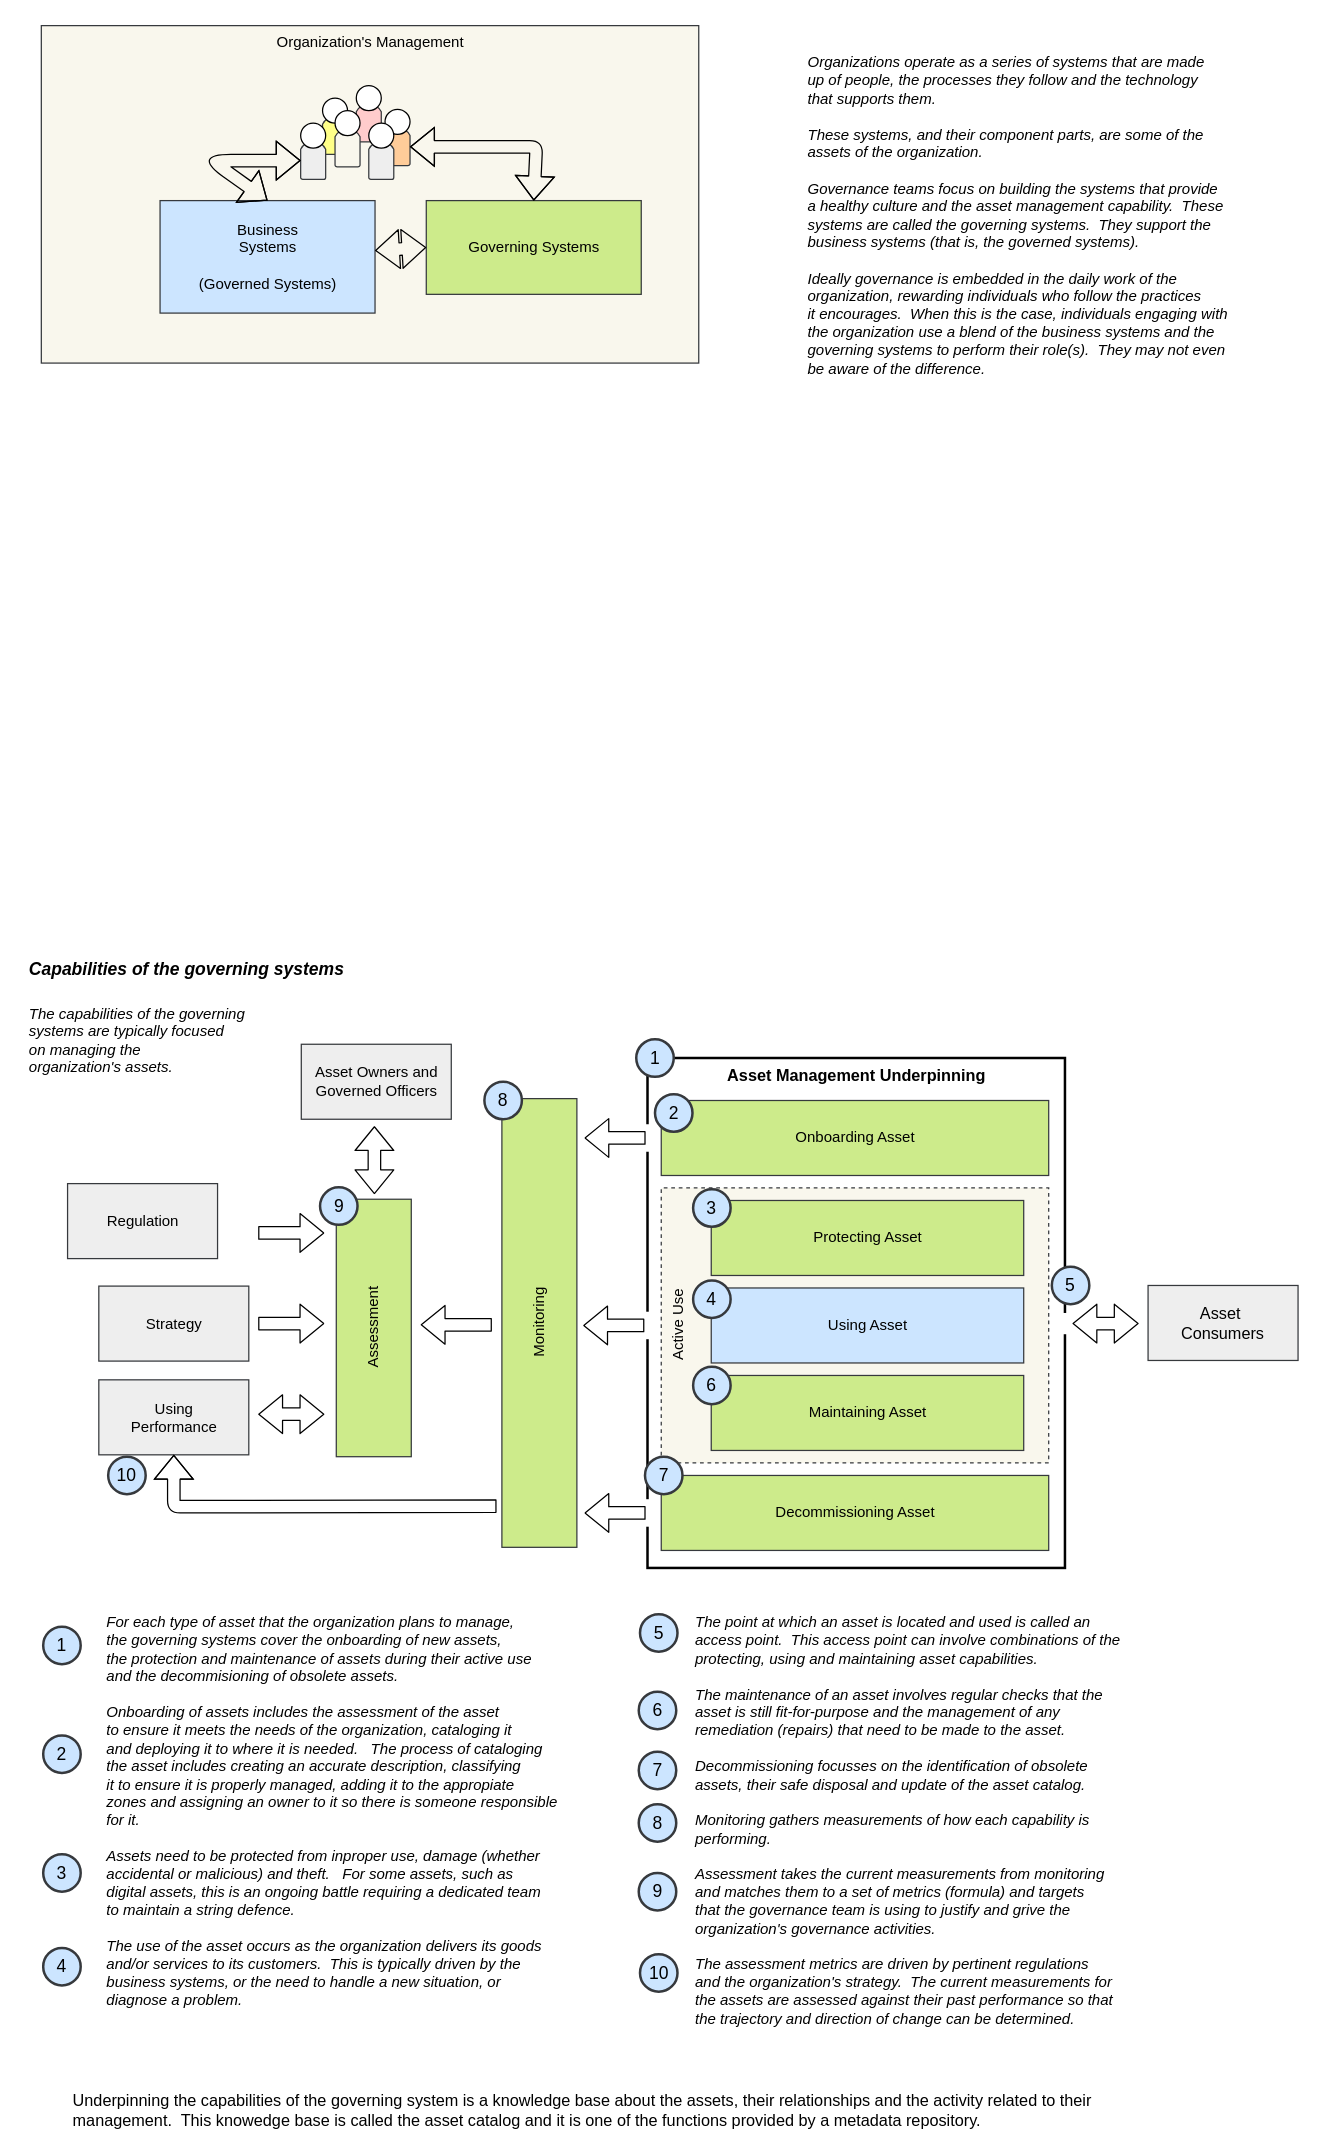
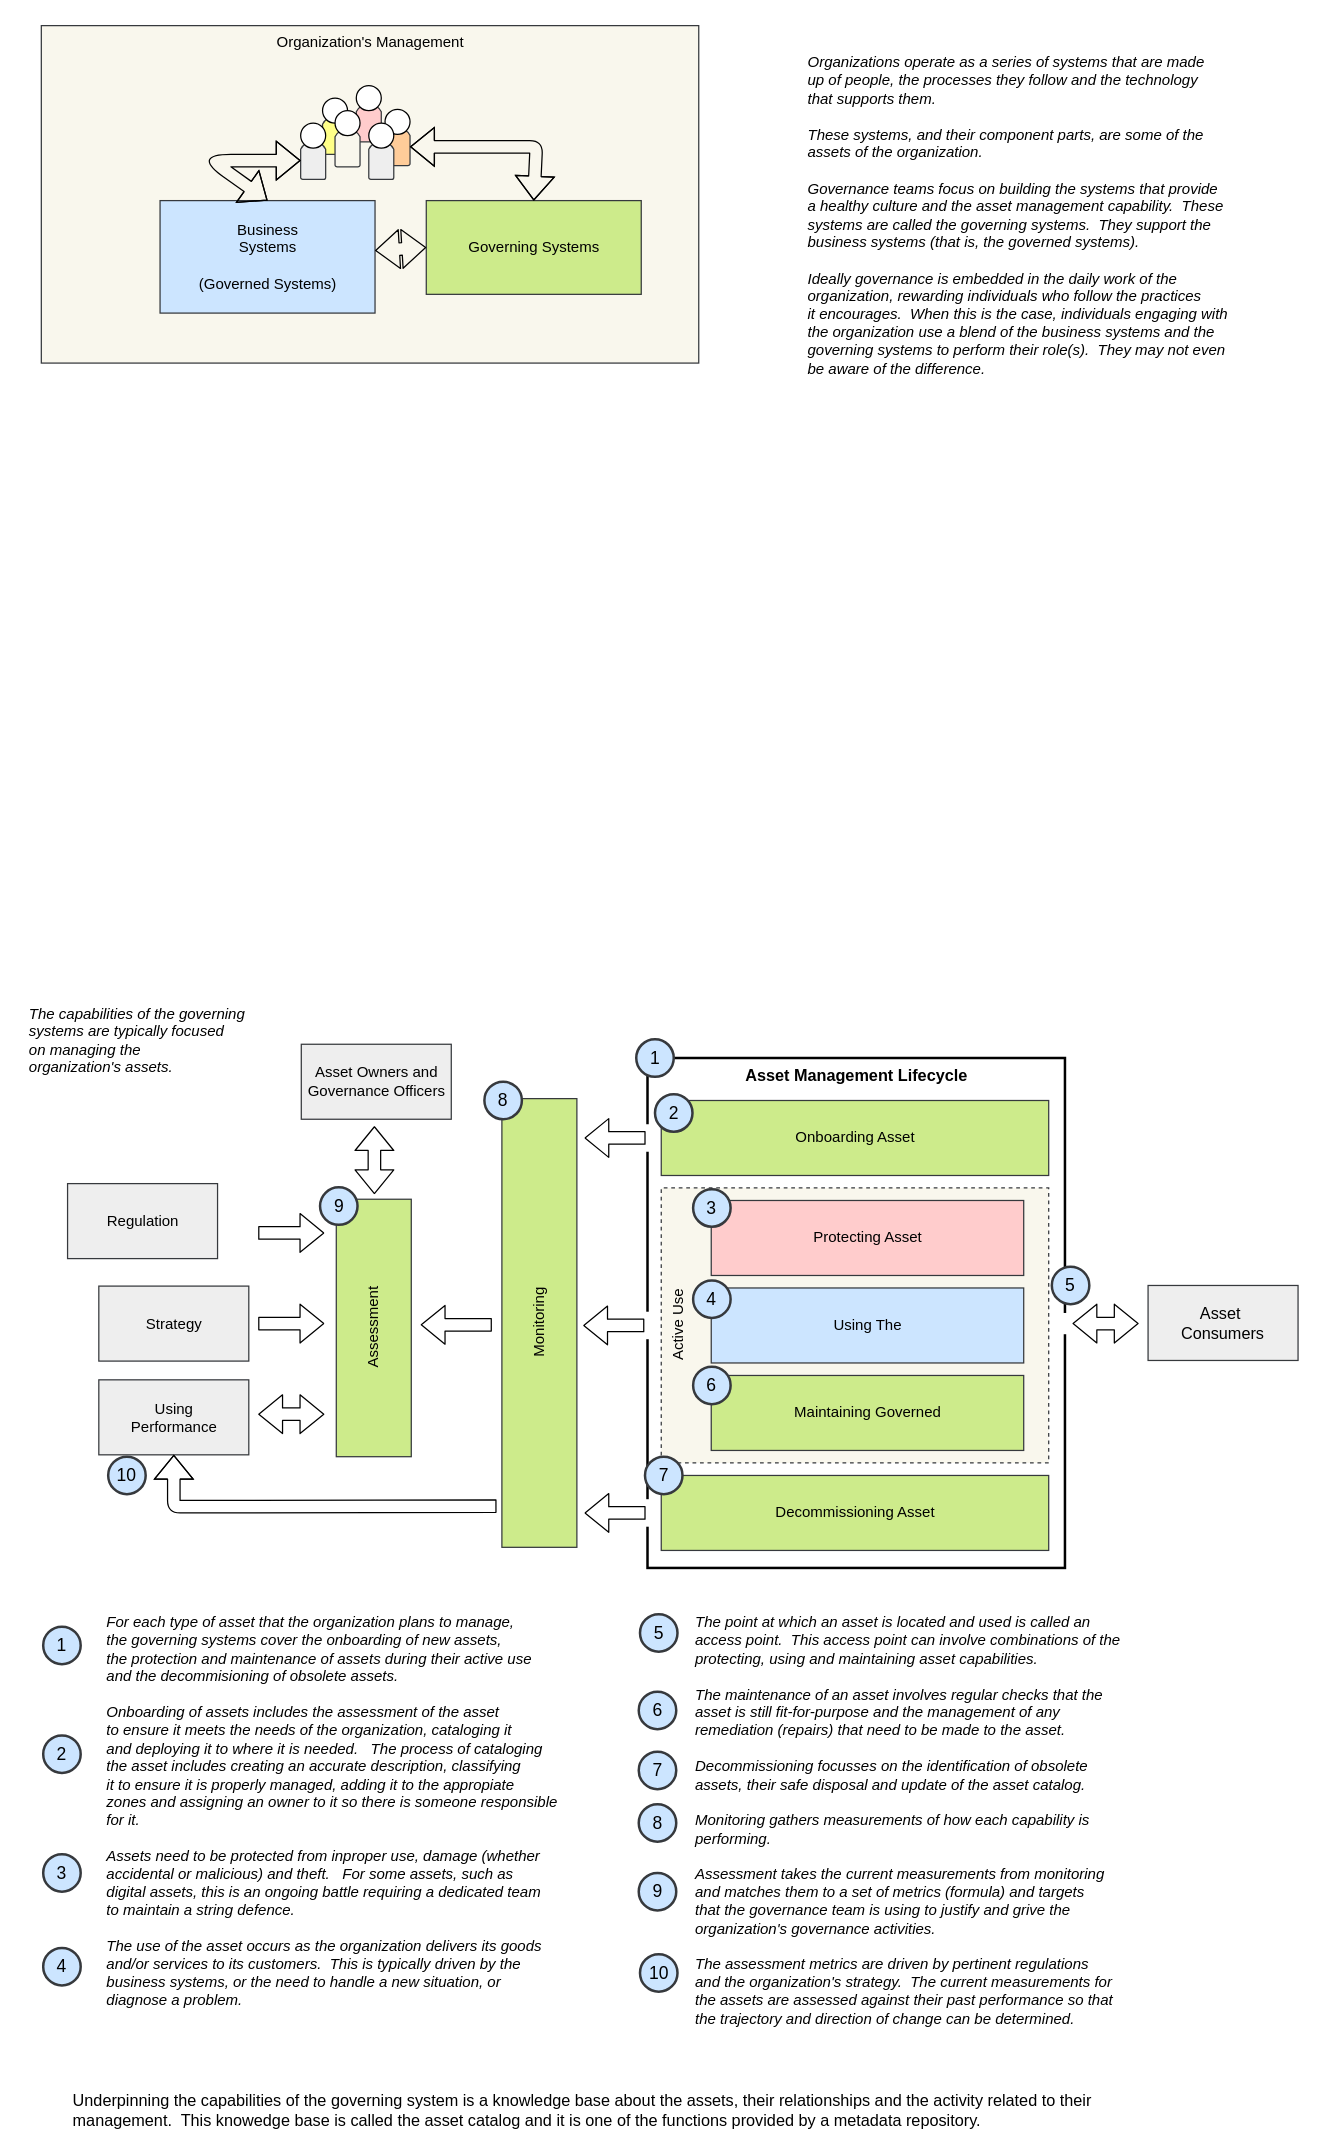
(183, 968) -> none
(857, 1077) -> (857, 1077)
(377, 1082) -> (377, 1082)
(868, 1238) -> (868, 1238)
(868, 1326) -> (868, 1326)
(868, 1413) -> (868, 1413)
